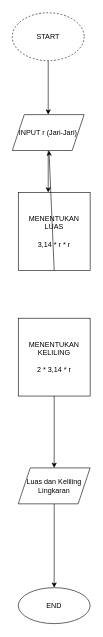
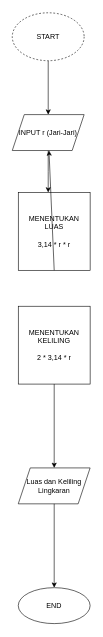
(54, 357) -> (54, 345)
